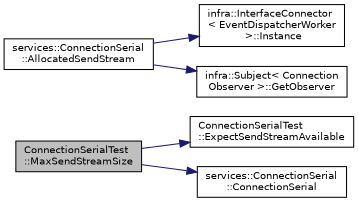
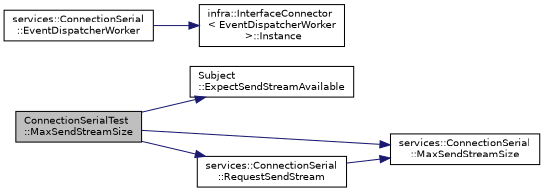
(79, 54) -> (79, 26)
(272, 82) -> none
(272, 132) -> (272, 82)
none -> (465, 149)
(272, 182) -> (272, 172)
